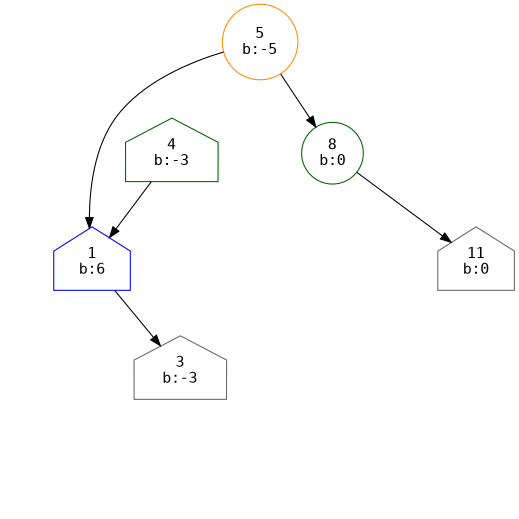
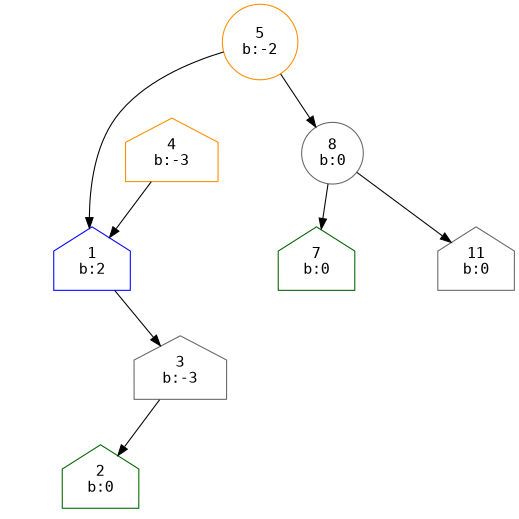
(260, 42) -> (260, 42)
(172, 153) -> (172, 153)
(332, 153) -> (332, 153)
(92, 262) -> (92, 262)
none -> (317, 262)
none -> (101, 480)
